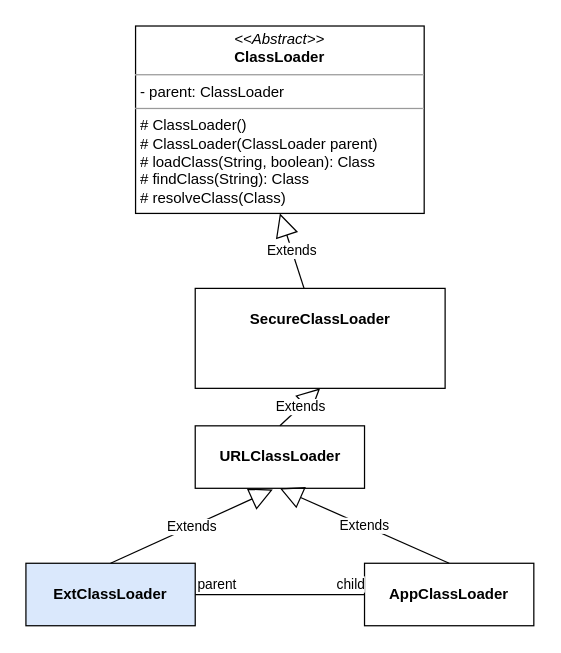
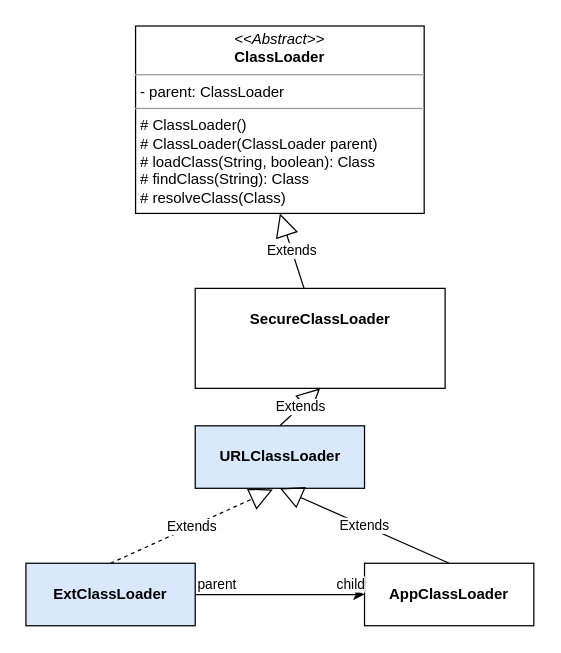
(280, 457) -> (280, 457)
(142, 549) -> (142, 549)
(358, 594) -> (355, 594)
